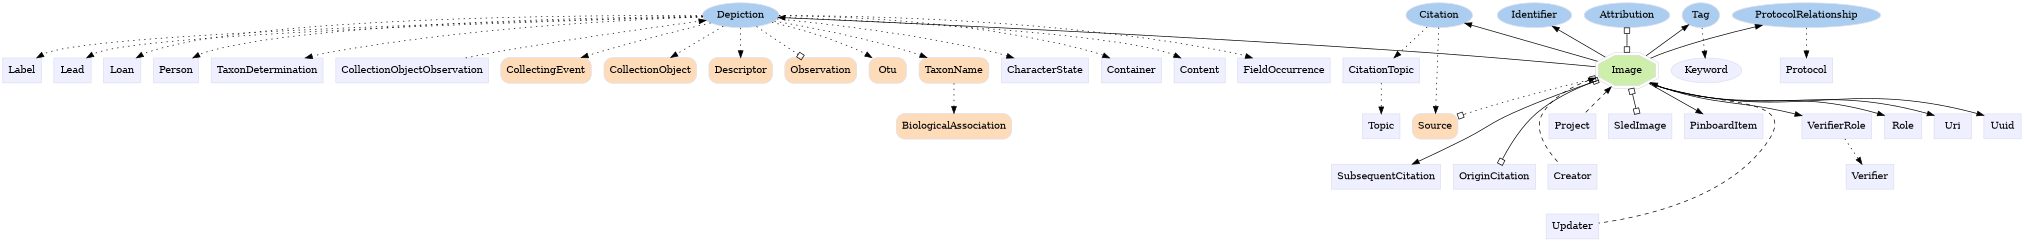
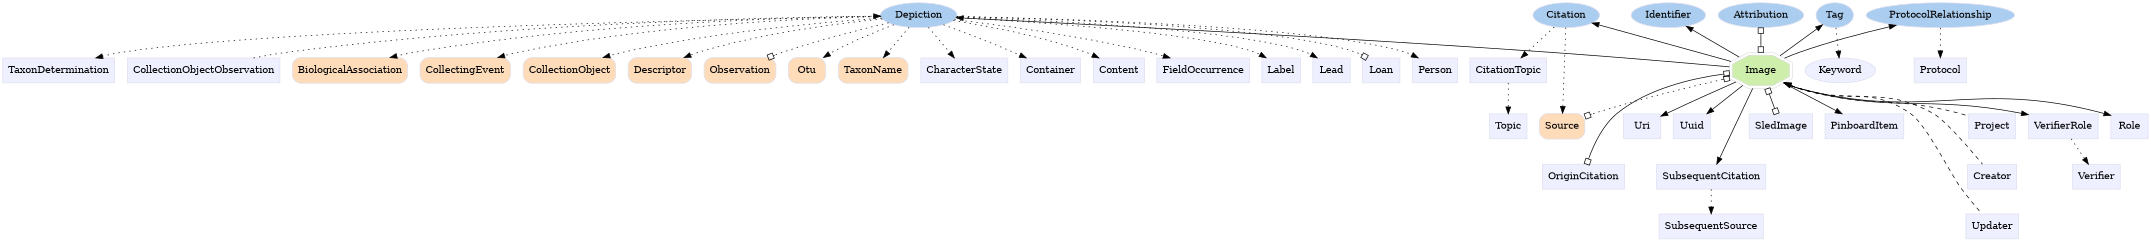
(421, 20) -> (1160, 25)
(954, 95) -> (601, 30)
none -> (1711, 226)
